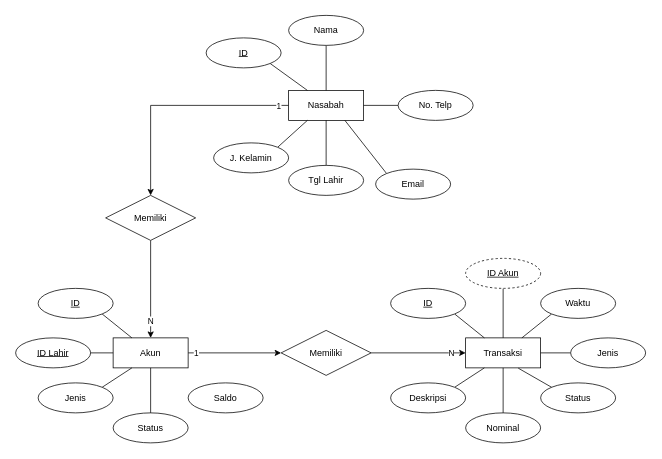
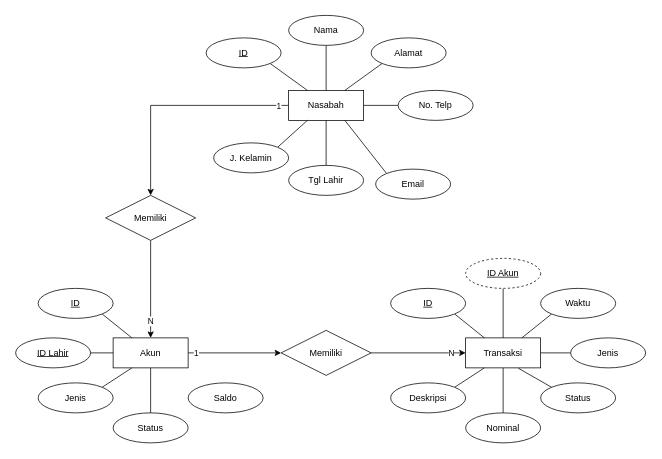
none -> (408, 53)
none -> (364, 77)
